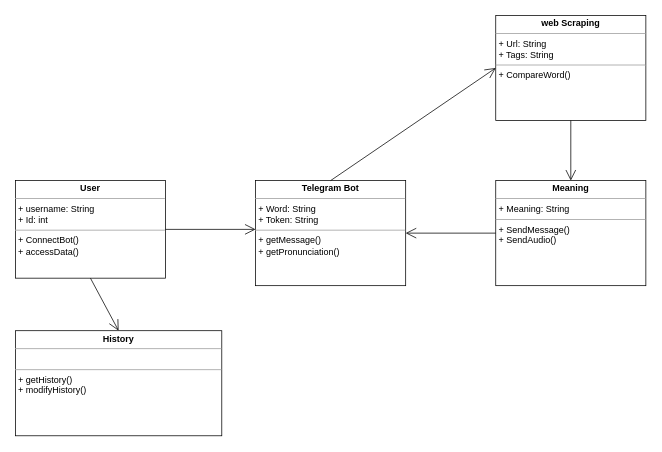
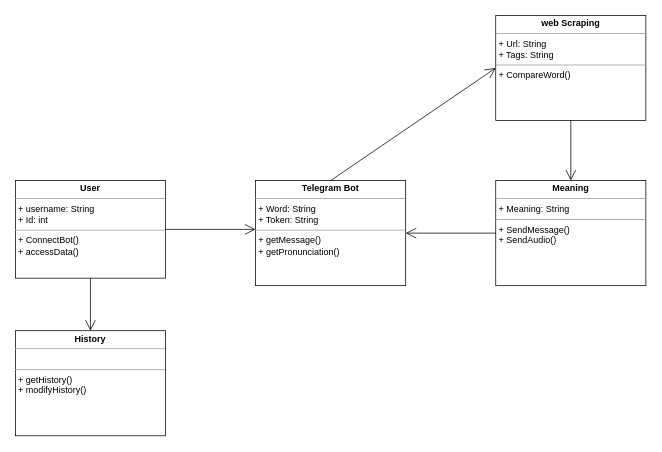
(119, 383) -> (90, 383)
